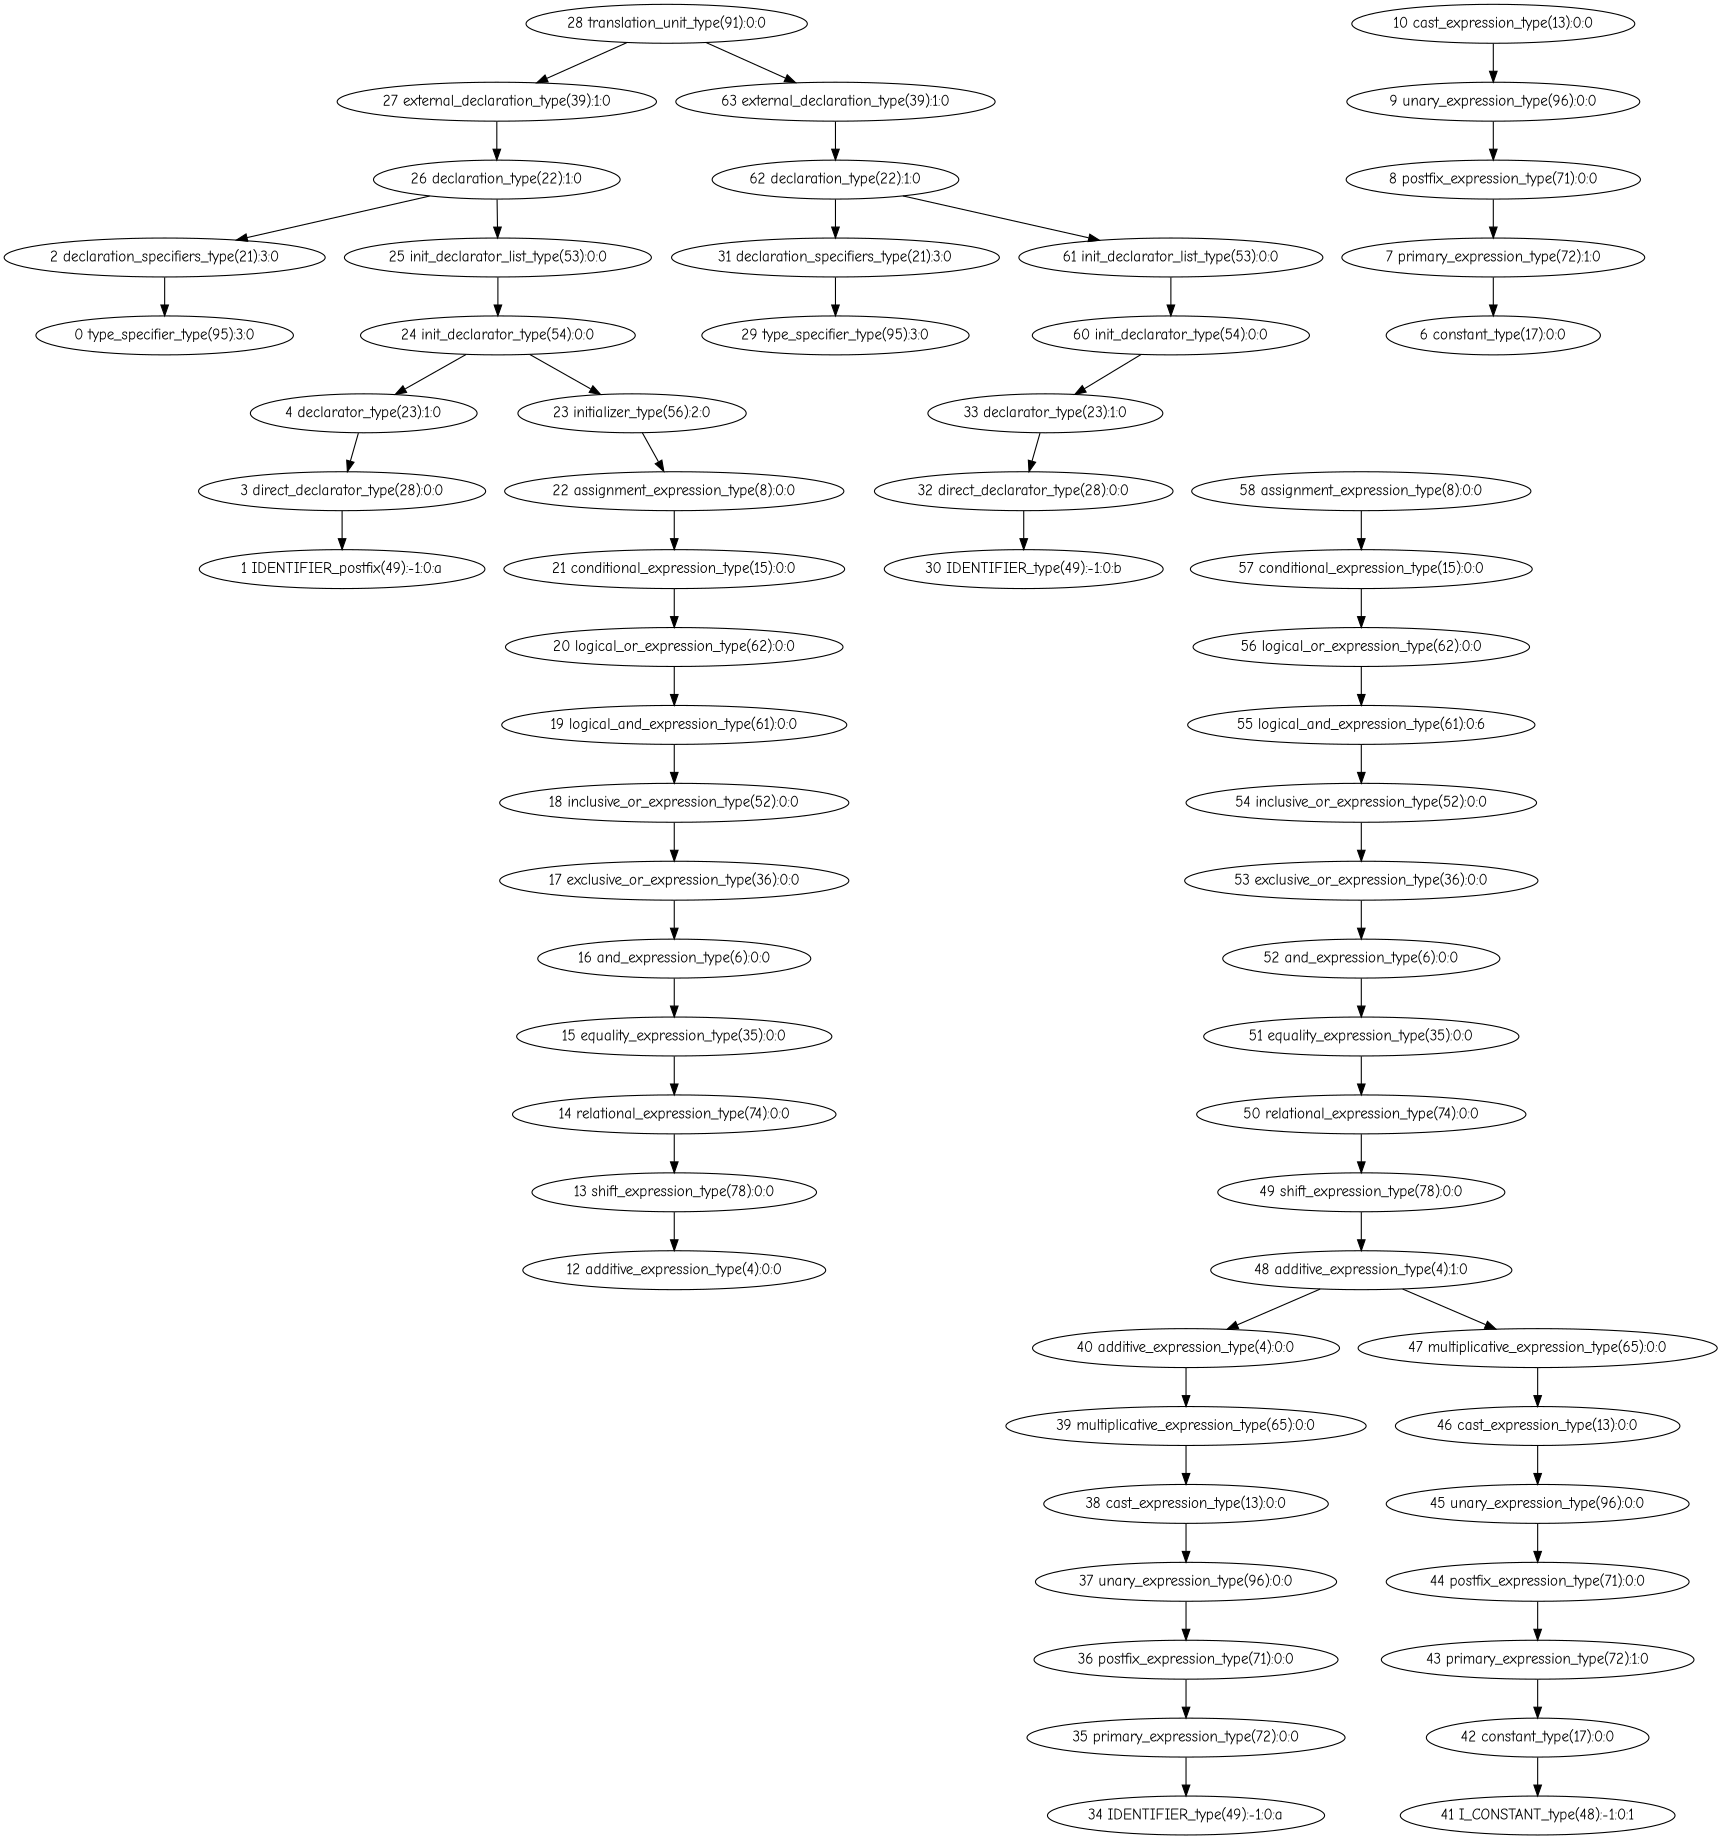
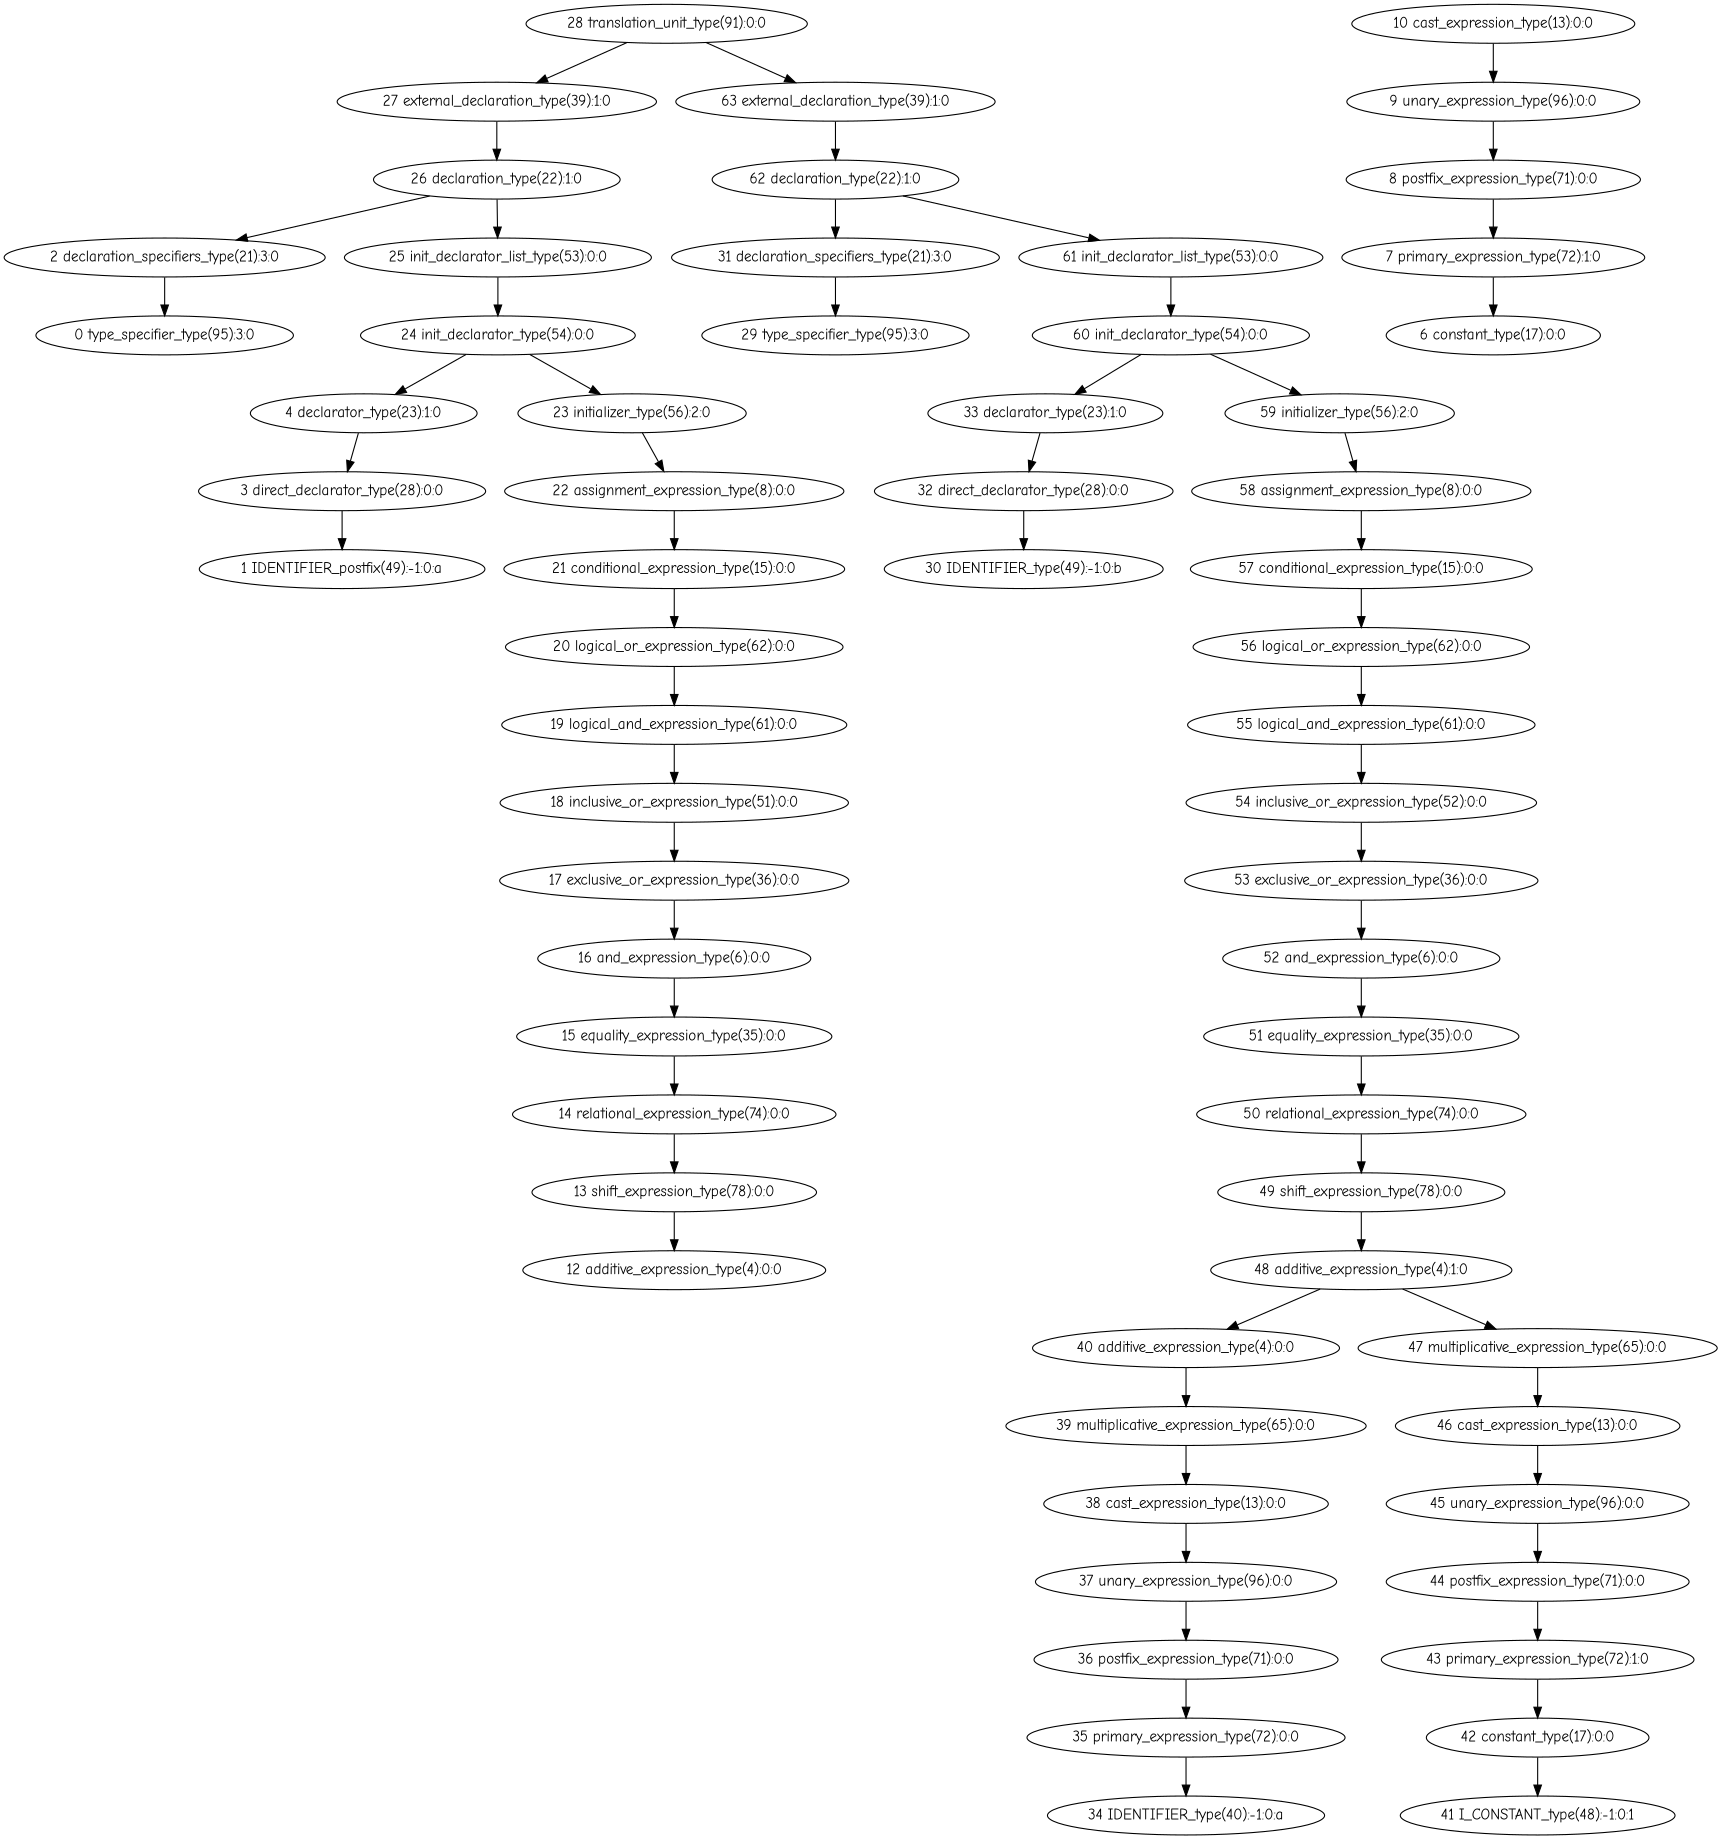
none -> (1340, 413)
(1361, 725) -> (1361, 725)
(674, 803) -> (674, 803)
(1186, 1816) -> (1186, 1816)
